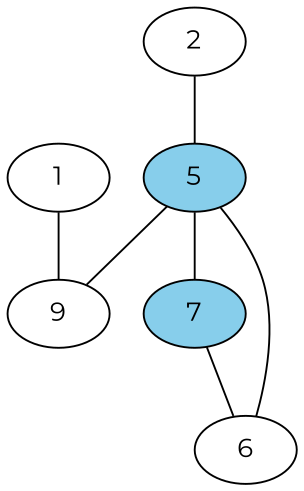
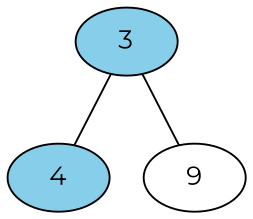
(195, 42) -> none
(59, 178) -> none
(195, 178) -> (127, 42)
(195, 314) -> (59, 178)
(246, 450) -> none
